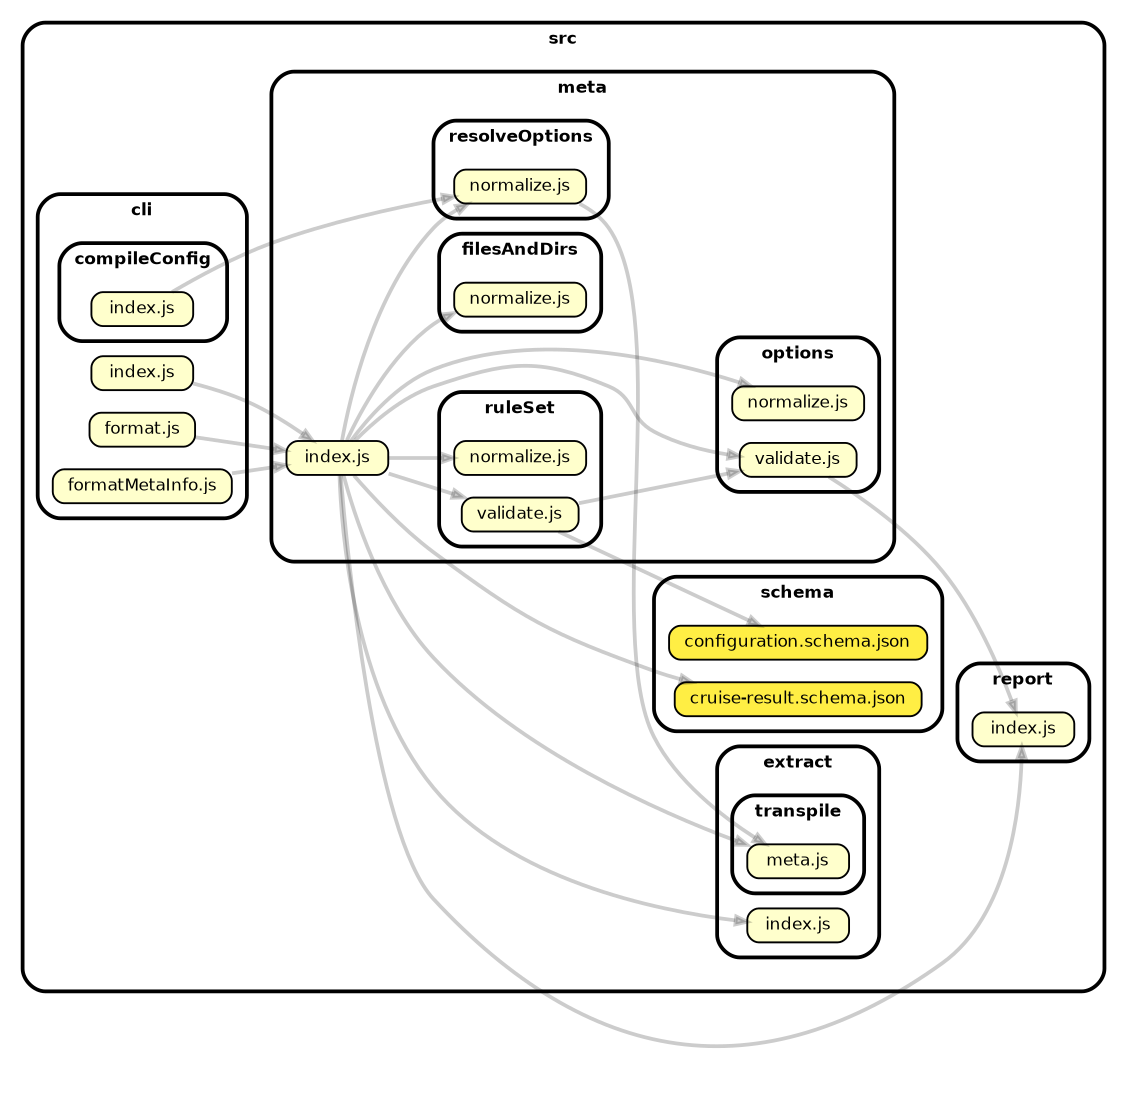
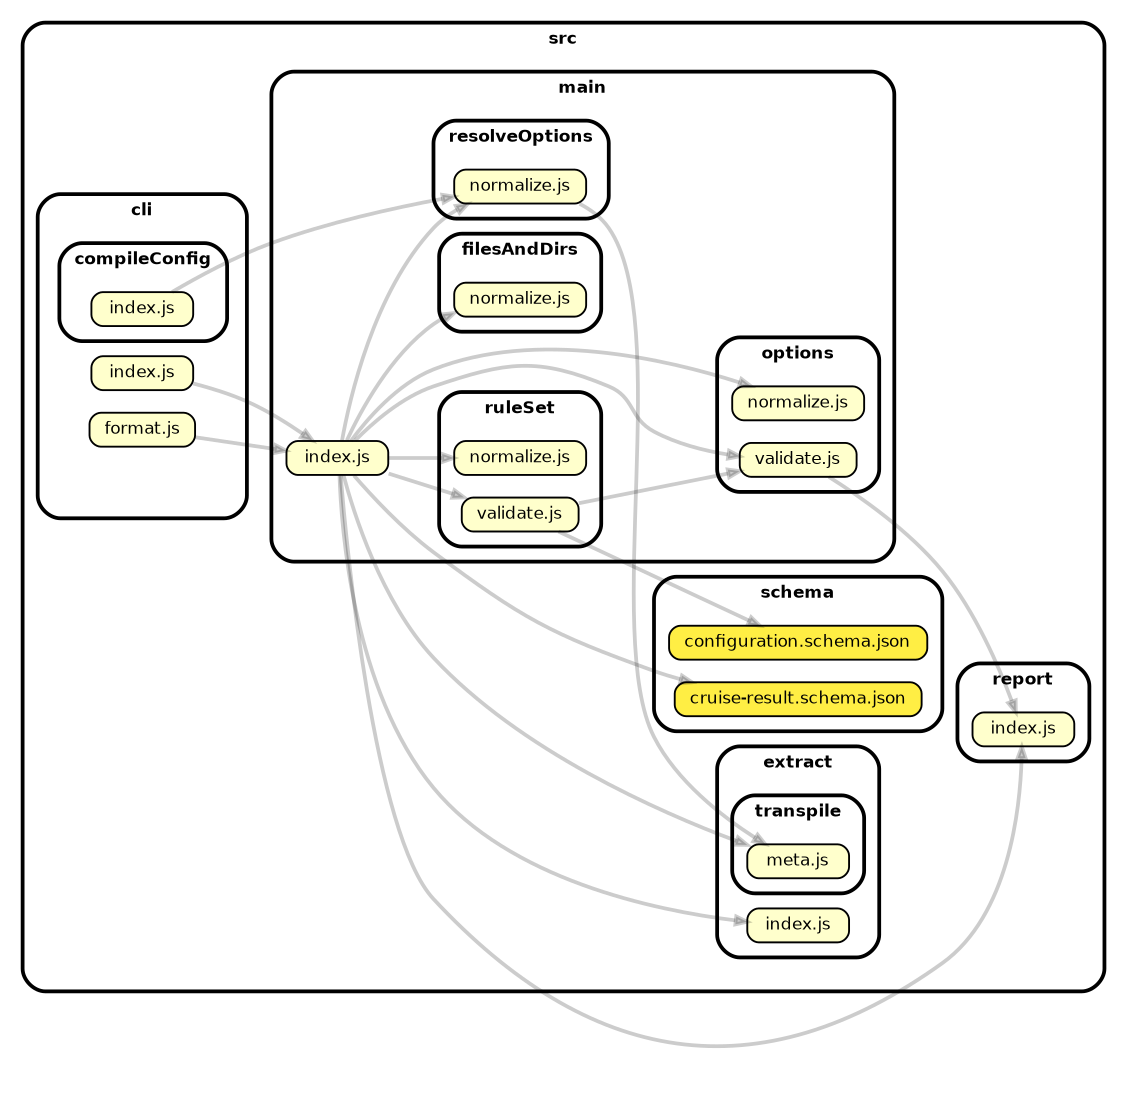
(583, 89) -> (583, 89)
(142, 486) -> none
